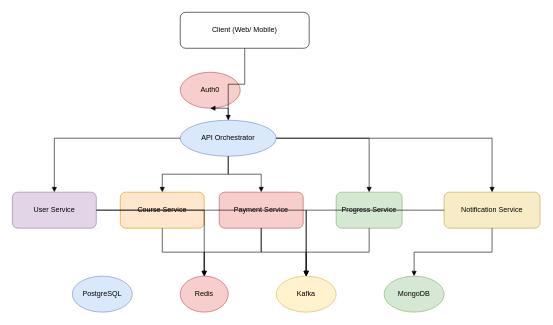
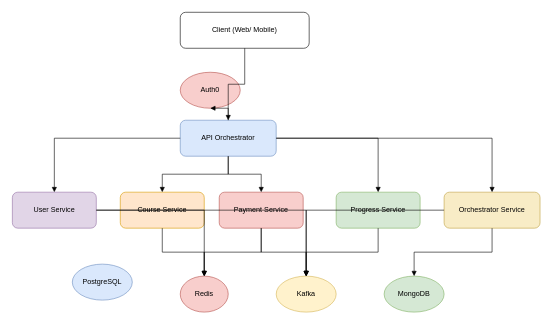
(228, 138) -> (228, 138)
(369, 210) -> (378, 210)
(492, 210) -> (492, 210)
(102, 294) -> (102, 282)
